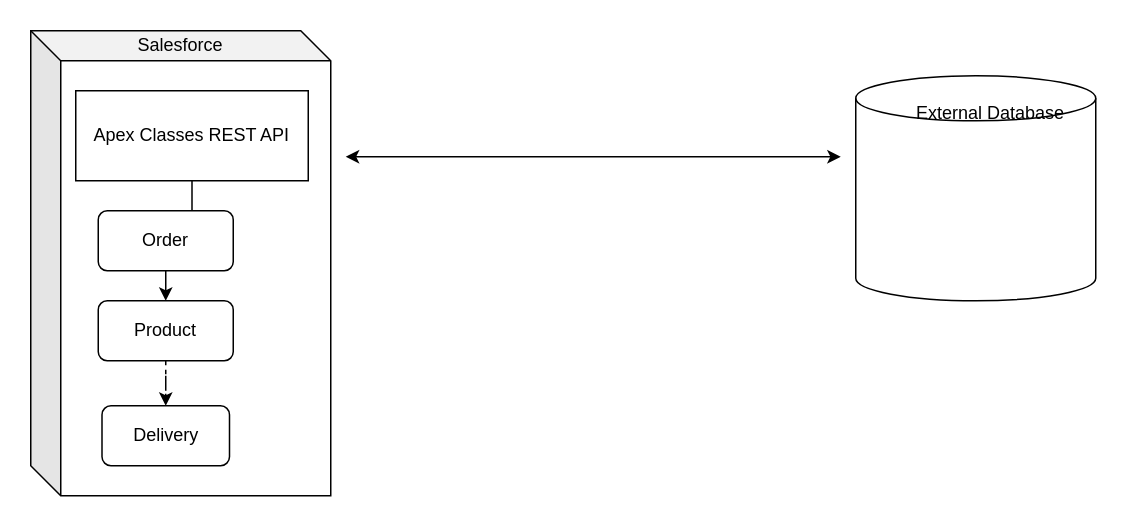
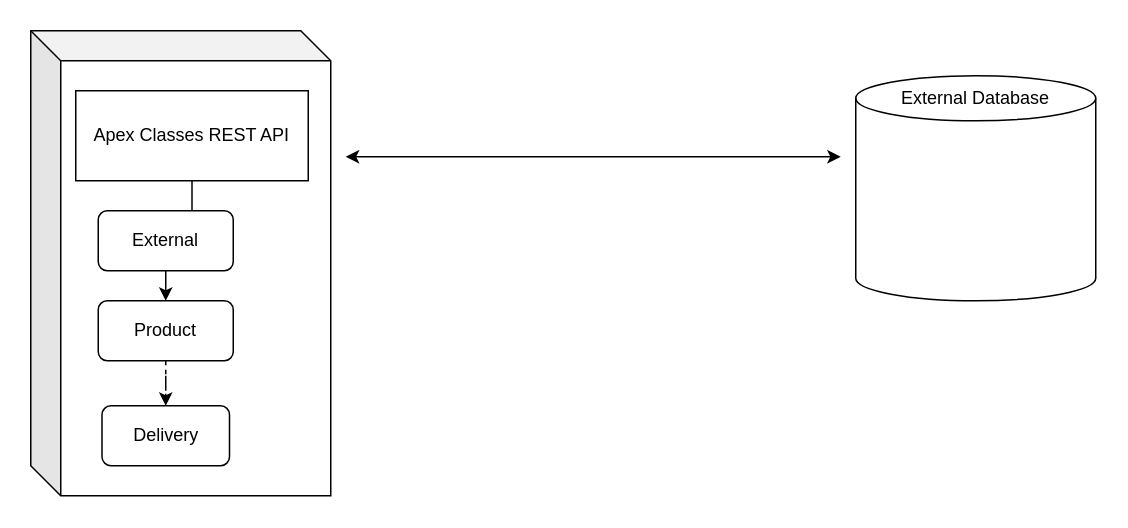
(181, 46) -> none
(991, 113) -> (976, 98)
(166, 241) -> (166, 241)
